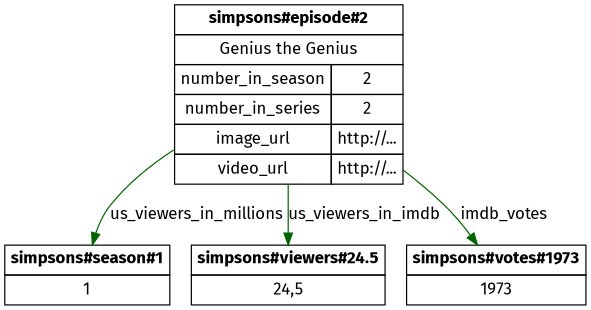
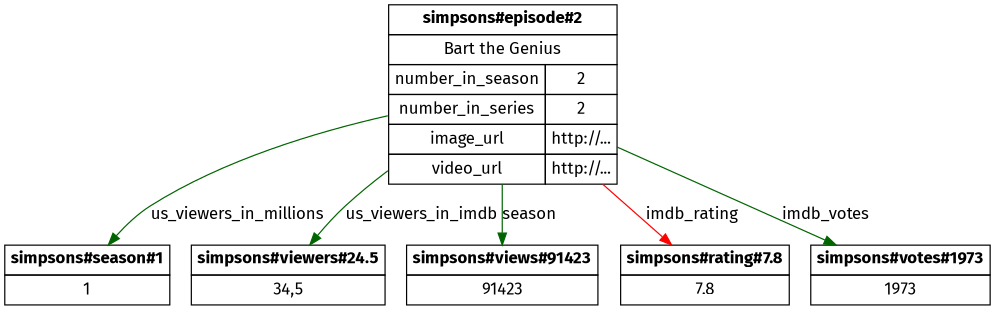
(289, 49) -> (503, 49)
none -> (502, 275)
none -> (704, 275)
(288, 289) -> (288, 289)
